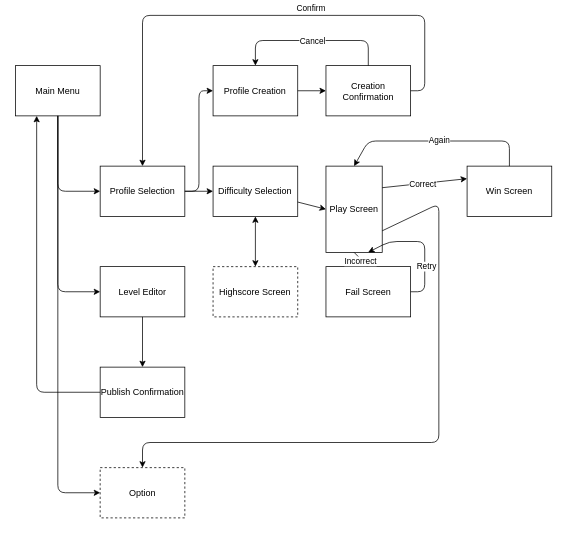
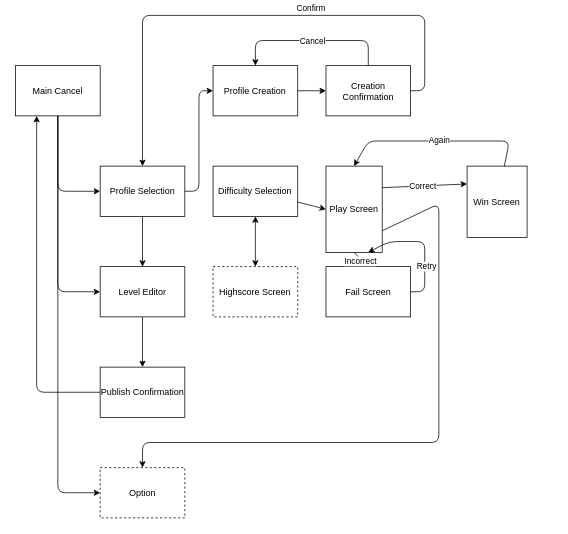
(58, 91) -> (58, 91)
(203, 191) -> (142, 239)
(509, 191) -> (497, 202)
